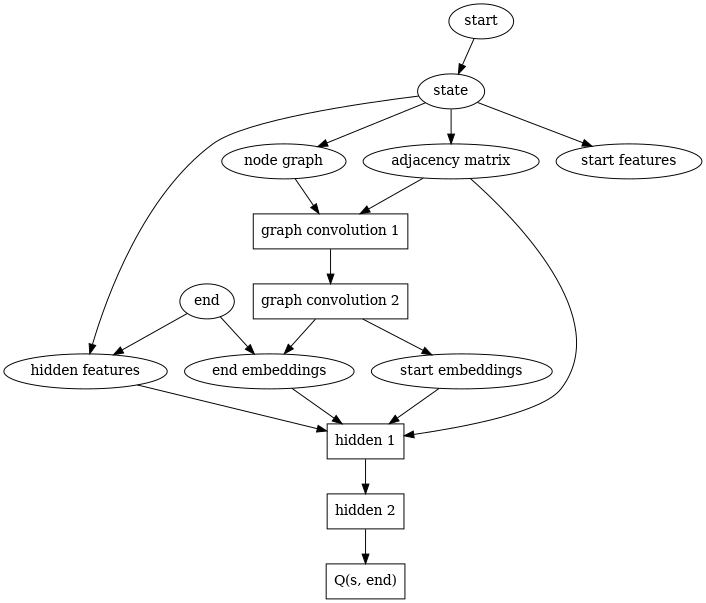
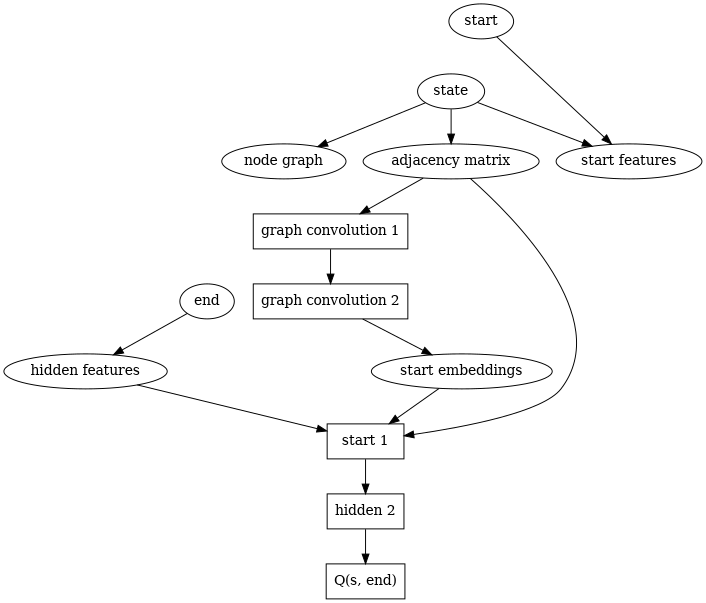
(468, 52) -> (550, 87)
(203, 152) -> none
(304, 192) -> none
(269, 371) -> none
(366, 441) -> (366, 441)
